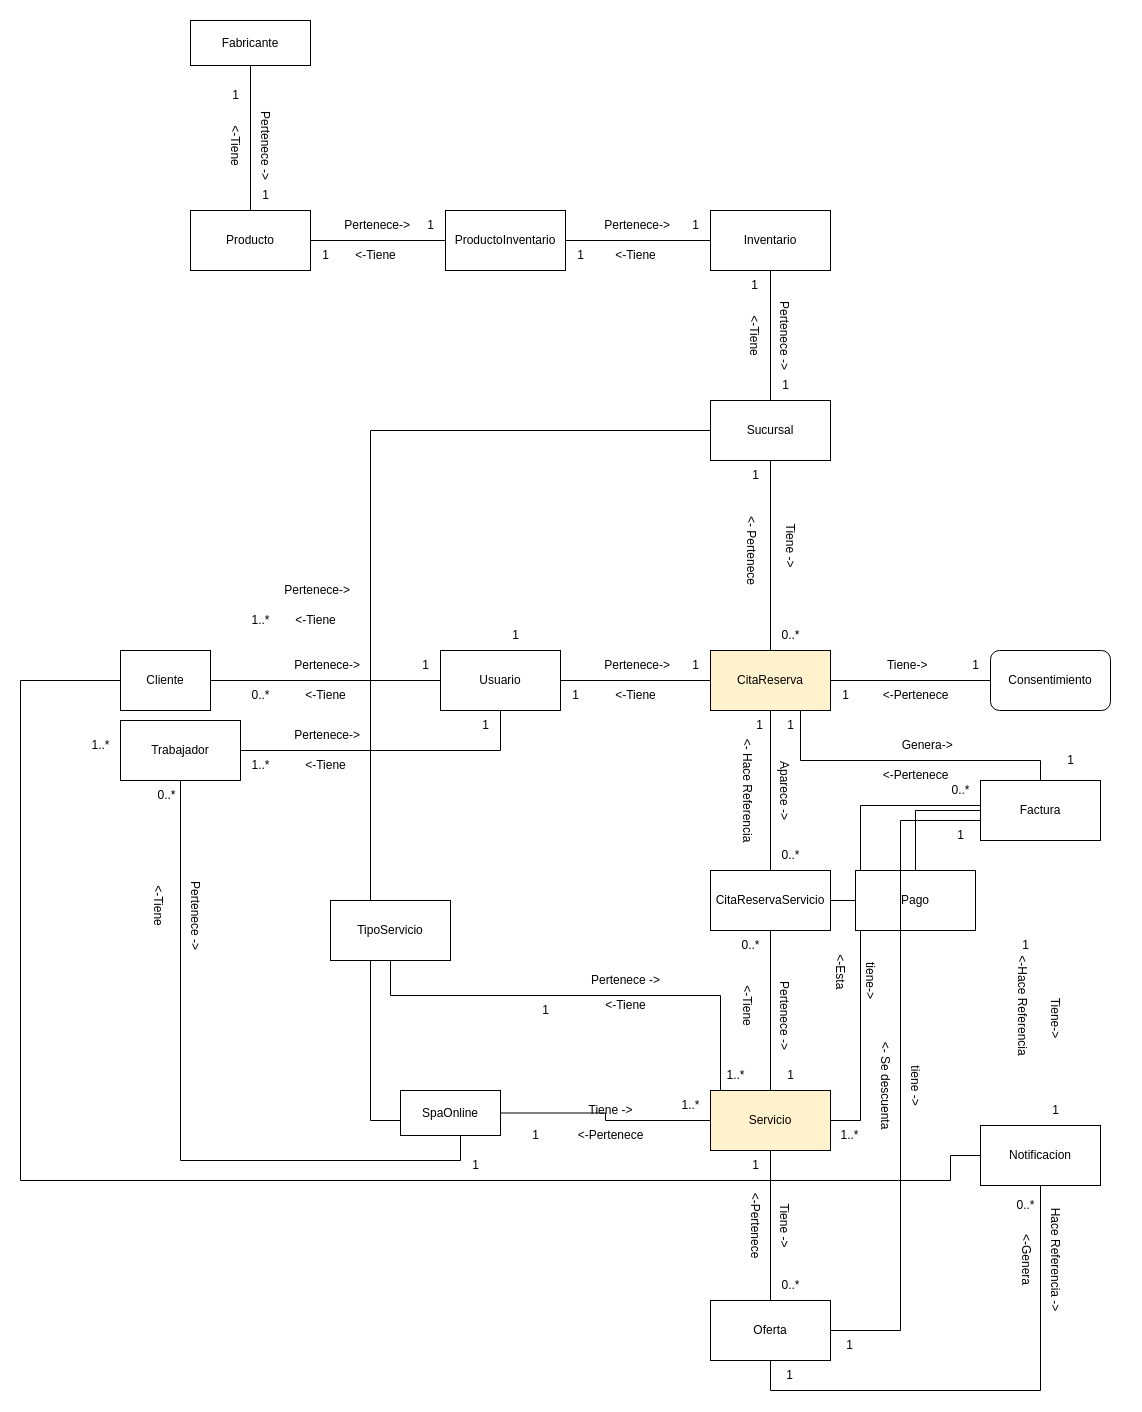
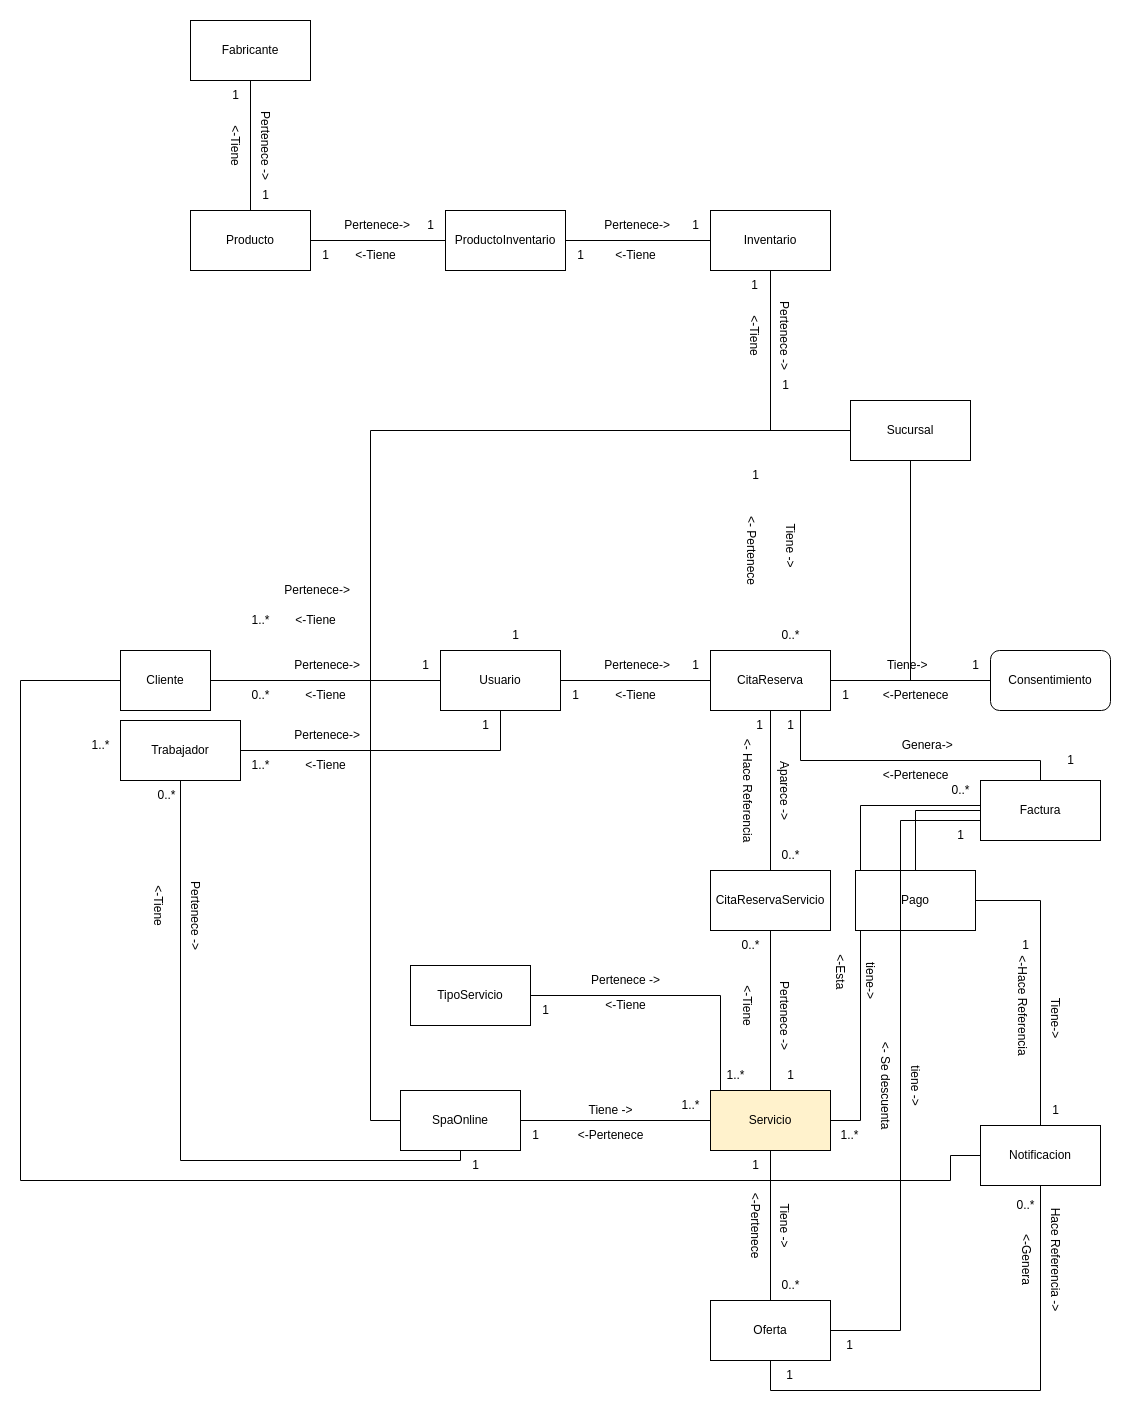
(251, 43) -> (251, 51)
(771, 431) -> (911, 431)
(771, 681) -> (771, 681)
(843, 901) -> (1041, 981)
(391, 931) -> (471, 996)
(451, 1113) -> (461, 1121)
